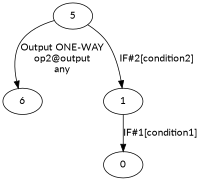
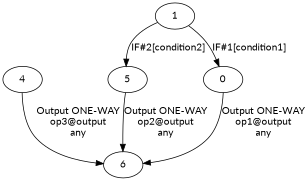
(111, 49) -> (136, 36)
none -> (23, 79)
none -> (203, 143)
